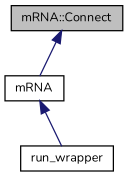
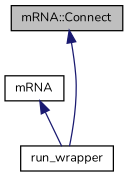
(48, 59) -> (76, 94)
